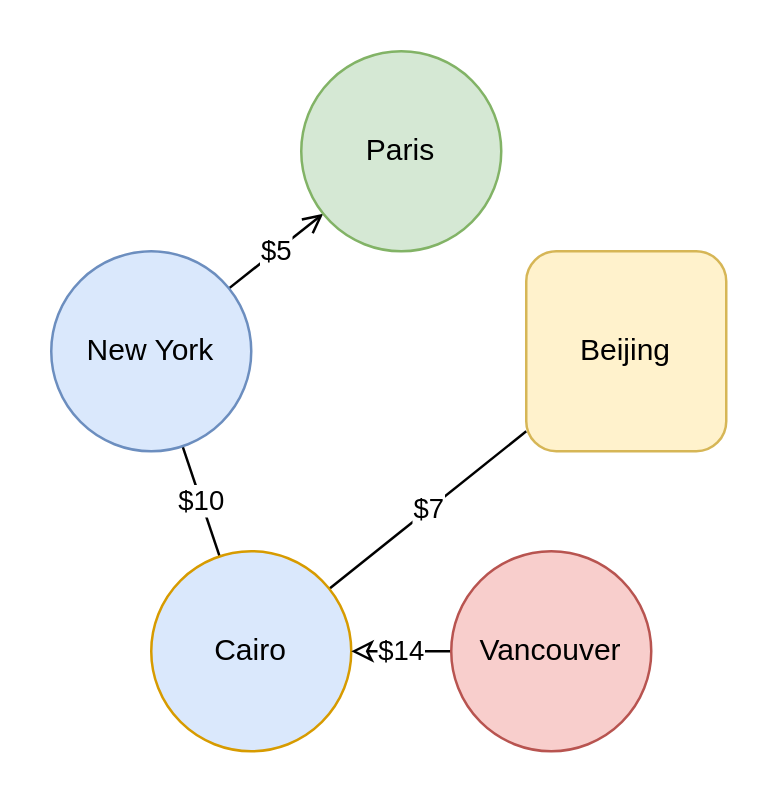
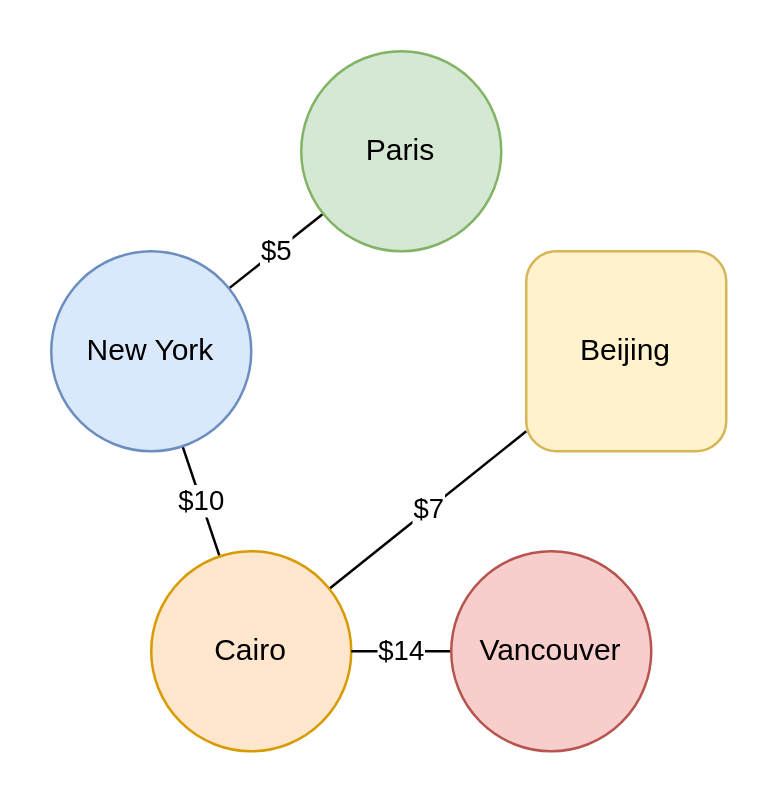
(316, 220) -> (317, 219)
(251, 651) -> (251, 651)
(369, 651) -> (361, 651)
